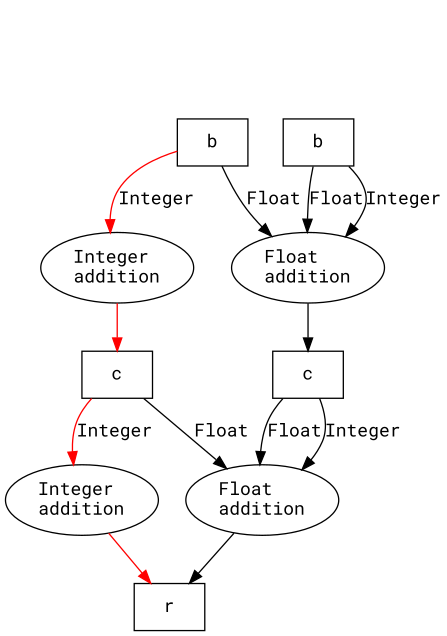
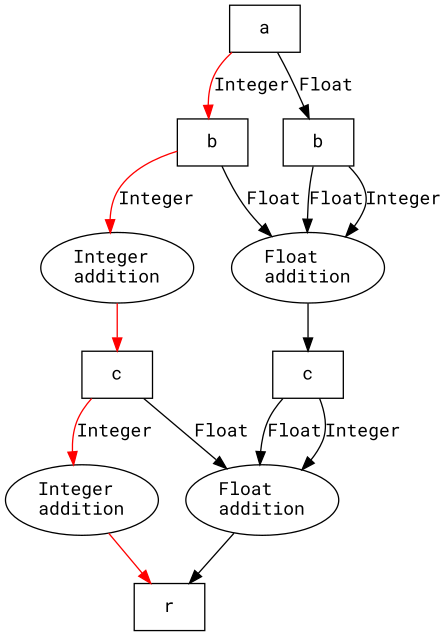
none -> (265, 29)
